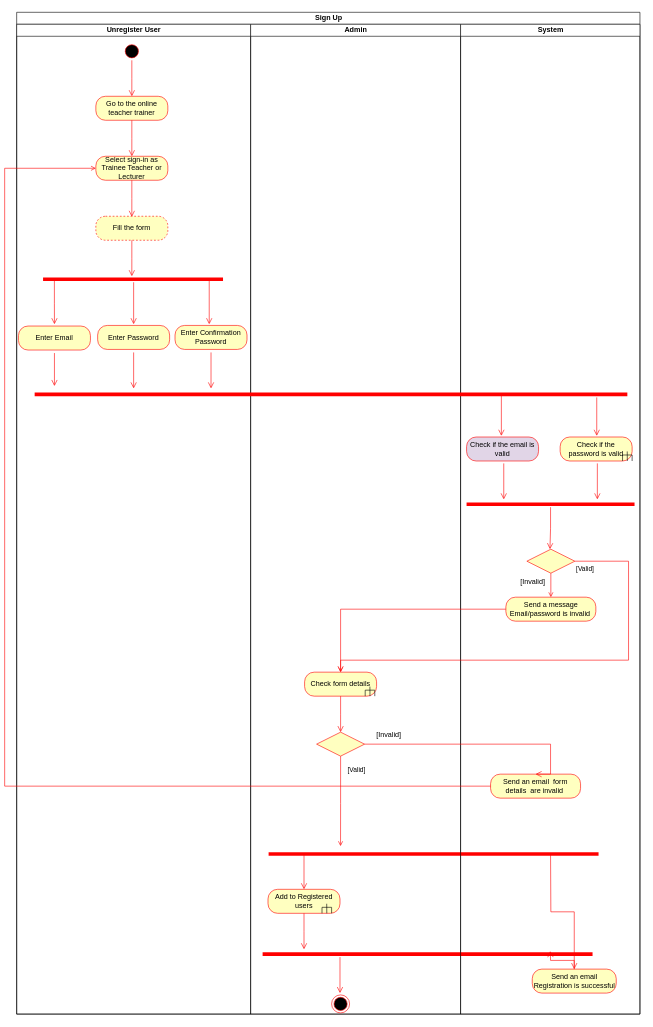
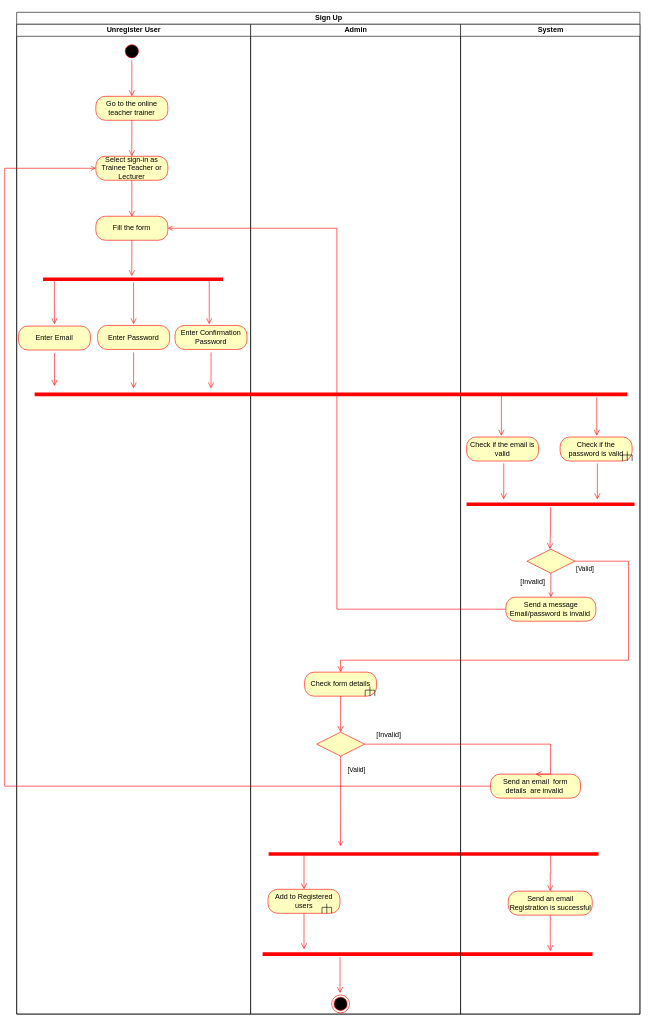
(132, 228) -> (132, 228)
(503, 449) -> (503, 449)
(341, 633) -> (337, 338)
(574, 981) -> (550, 903)
